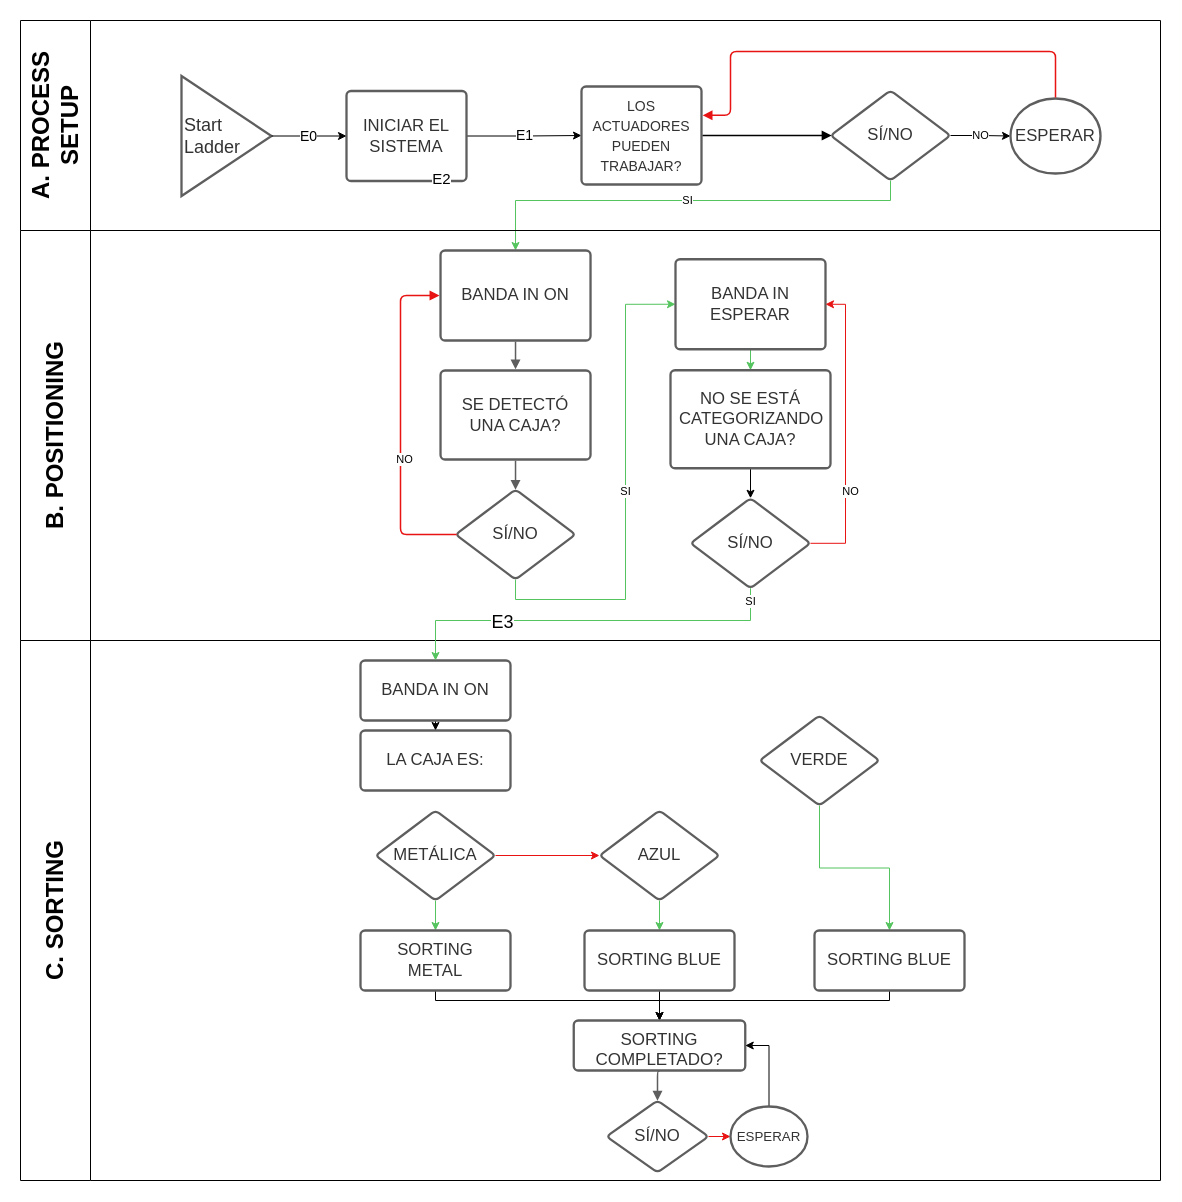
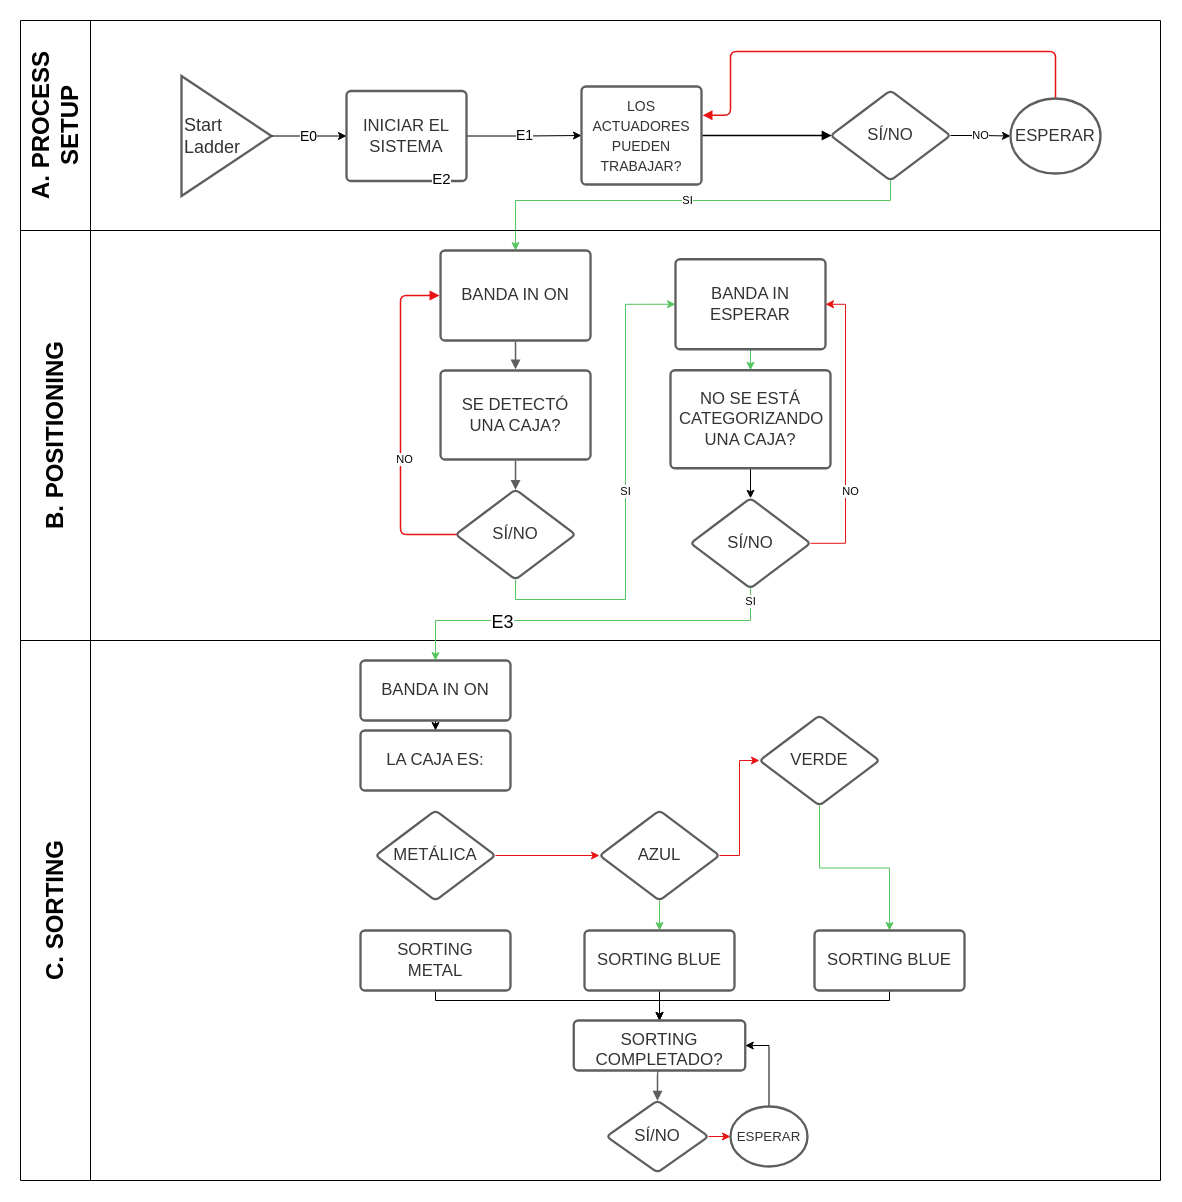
none -> (740, 812)
(436, 920) -> none
